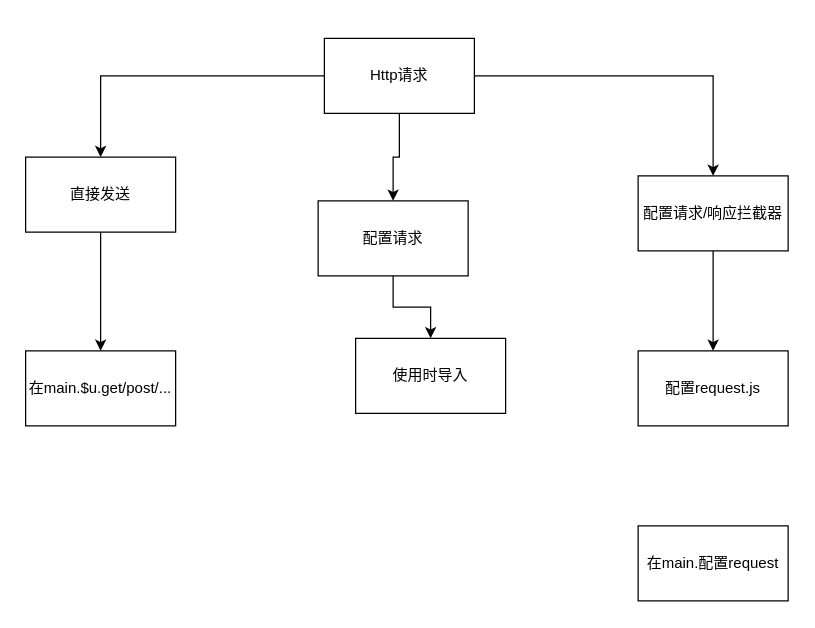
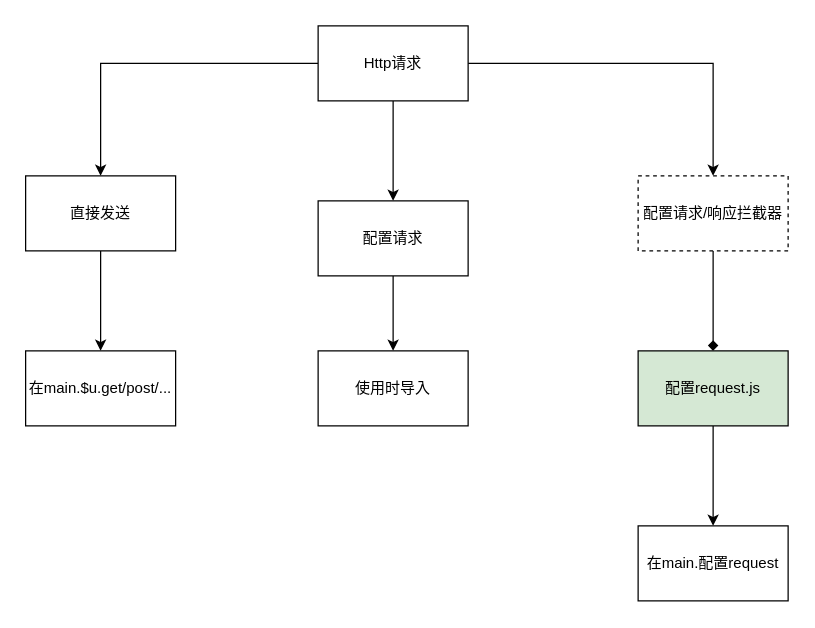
(399, 76) -> (393, 63)
(101, 194) -> (101, 213)
(713, 213) -> (713, 213)
(713, 341) -> (713, 340)
(431, 376) -> (393, 388)
(713, 388) -> (713, 388)
none -> (713, 472)
